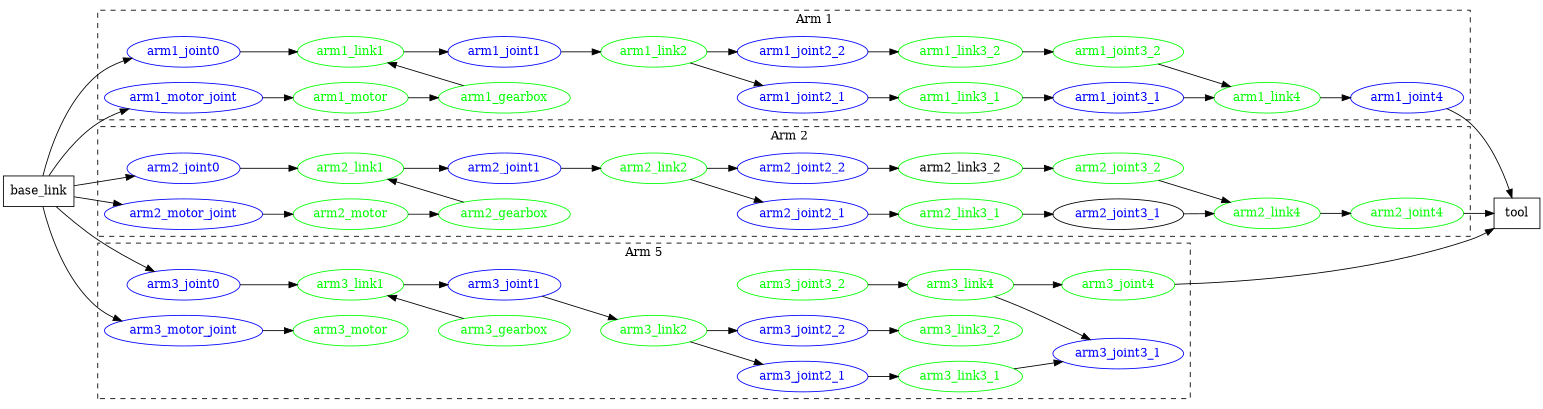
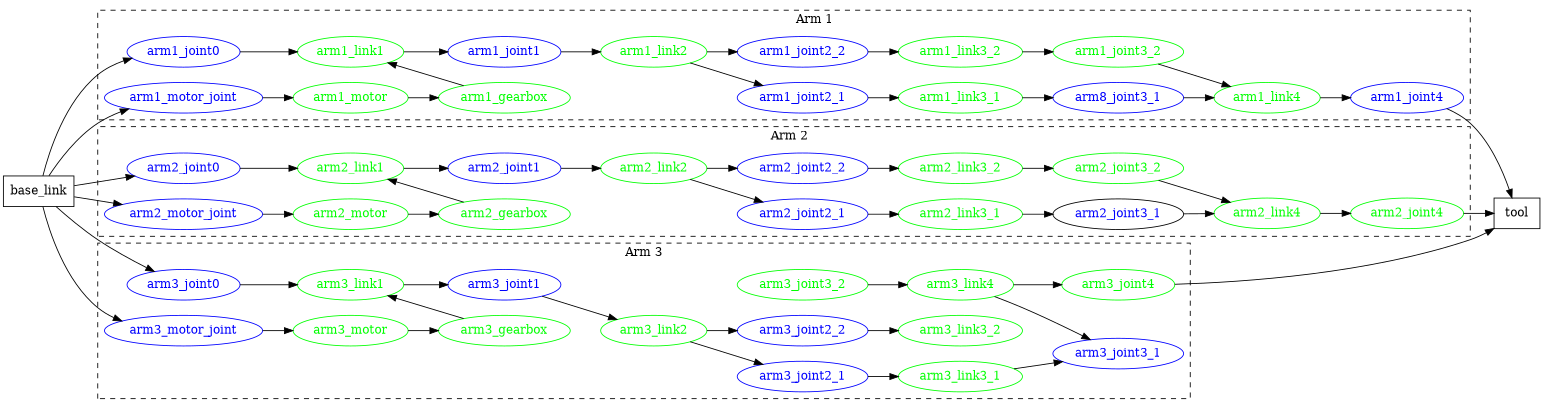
(1118, 98) -> (1118, 98)
(960, 168) -> (960, 168)
(644, 253) -> (644, 253)
none -> (419, 331)
